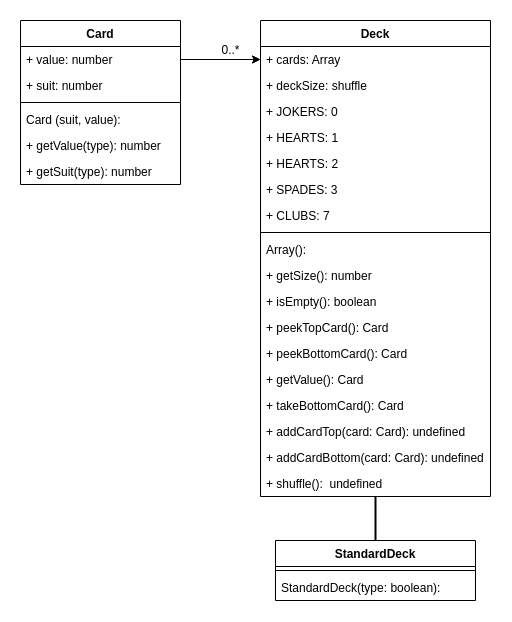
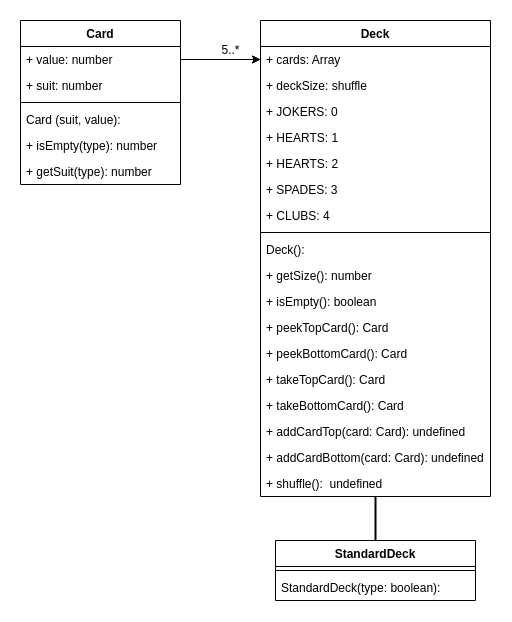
(231, 51) -> (231, 51)
(100, 146) -> (97, 146)
(295, 216) -> (295, 216)
(291, 250) -> (288, 250)
(320, 380) -> (332, 380)
